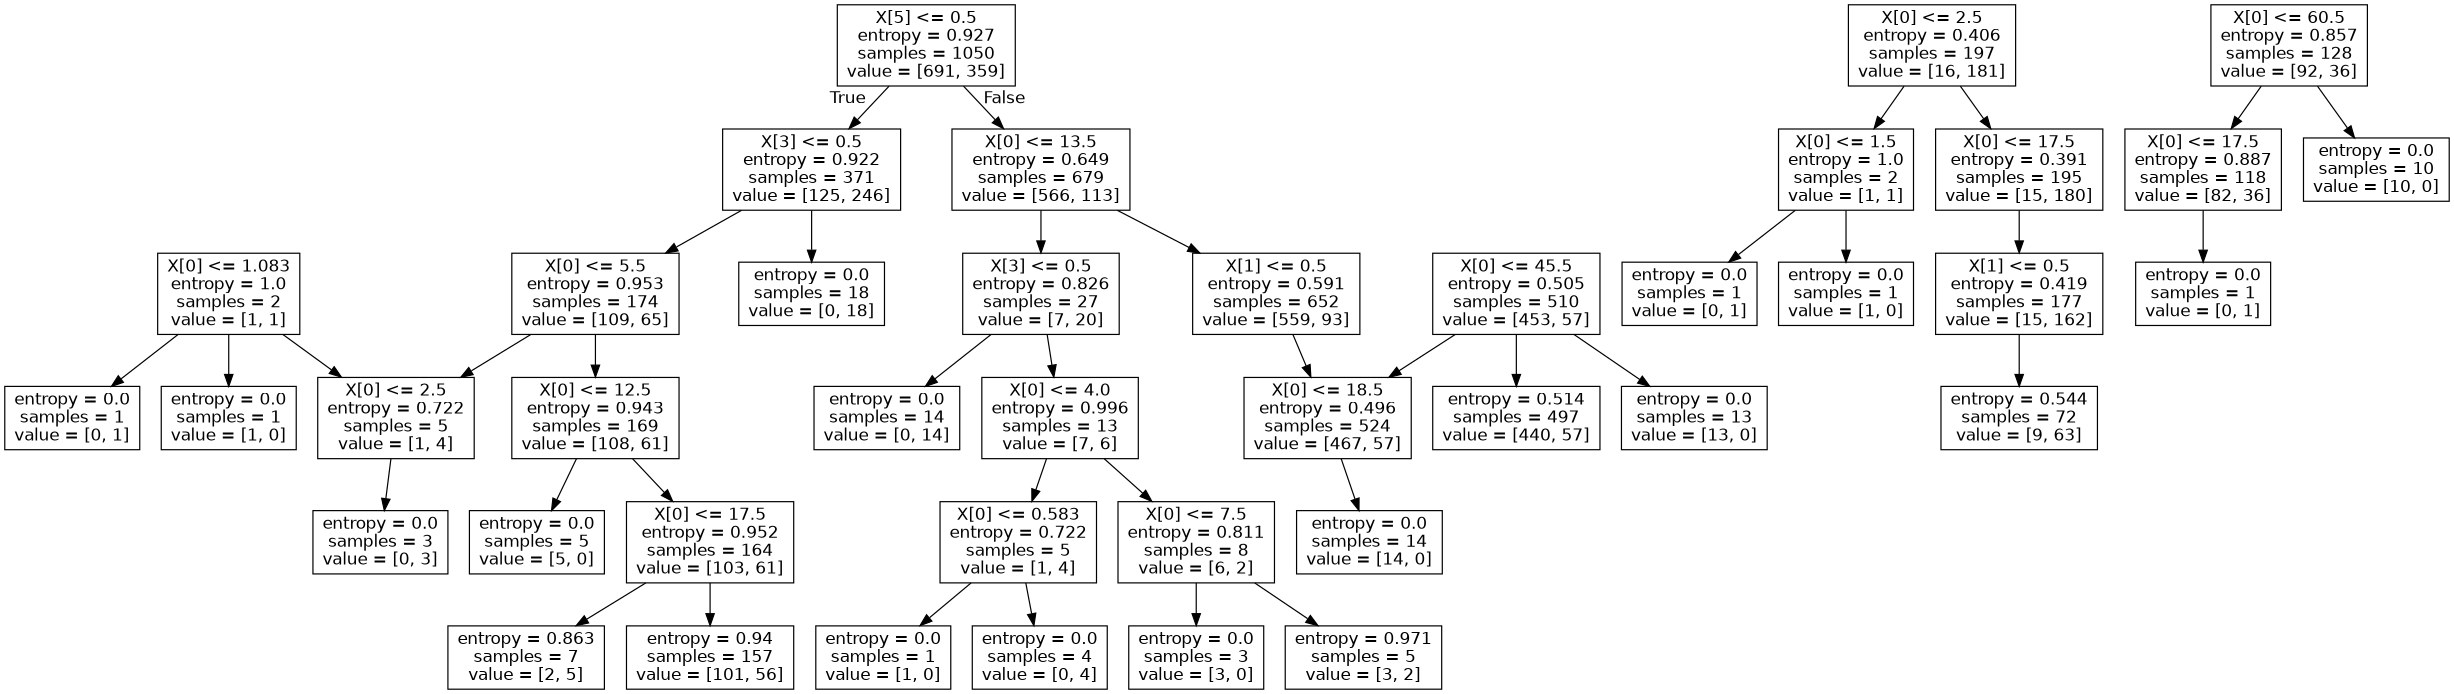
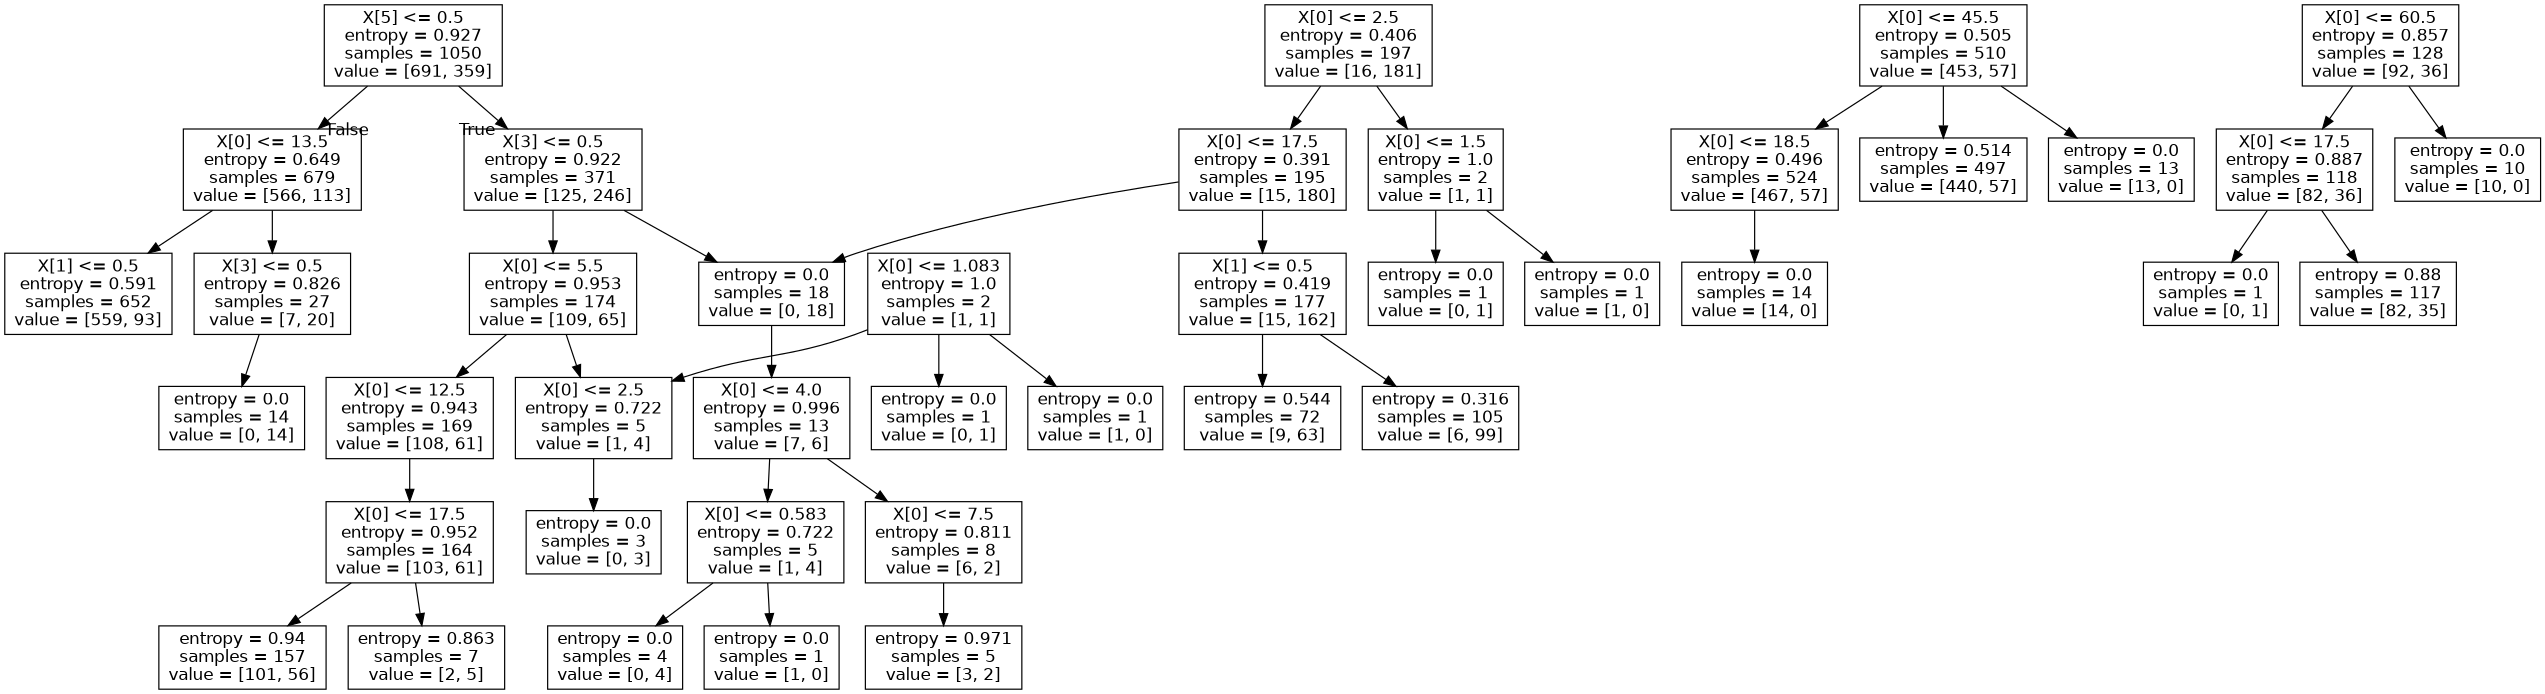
none -> (1010, 213)
none -> (2378, 294)
(1050, 350) -> (772, 346)
(1300, 350) -> none
none -> (1440, 418)
(537, 542) -> none
(1196, 658) -> none
